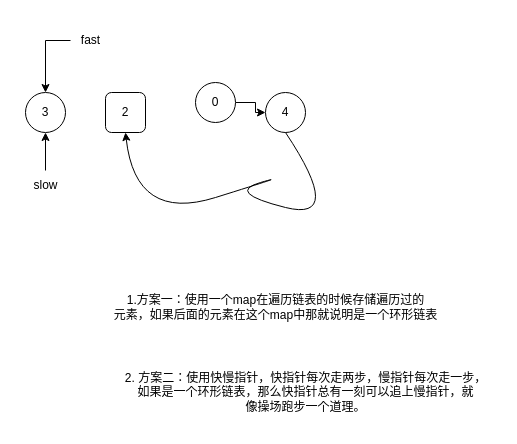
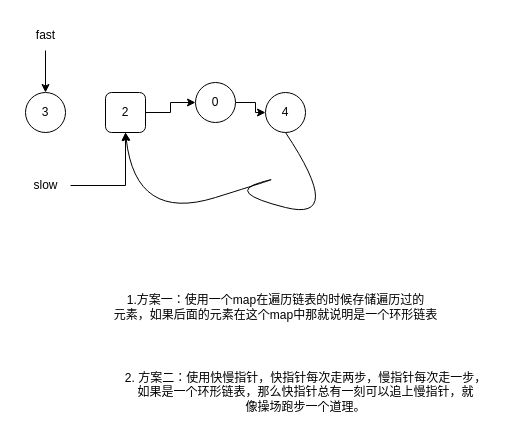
(91, 41) -> (46, 36)
none -> (171, 112)
(46, 154) -> (116, 186)
